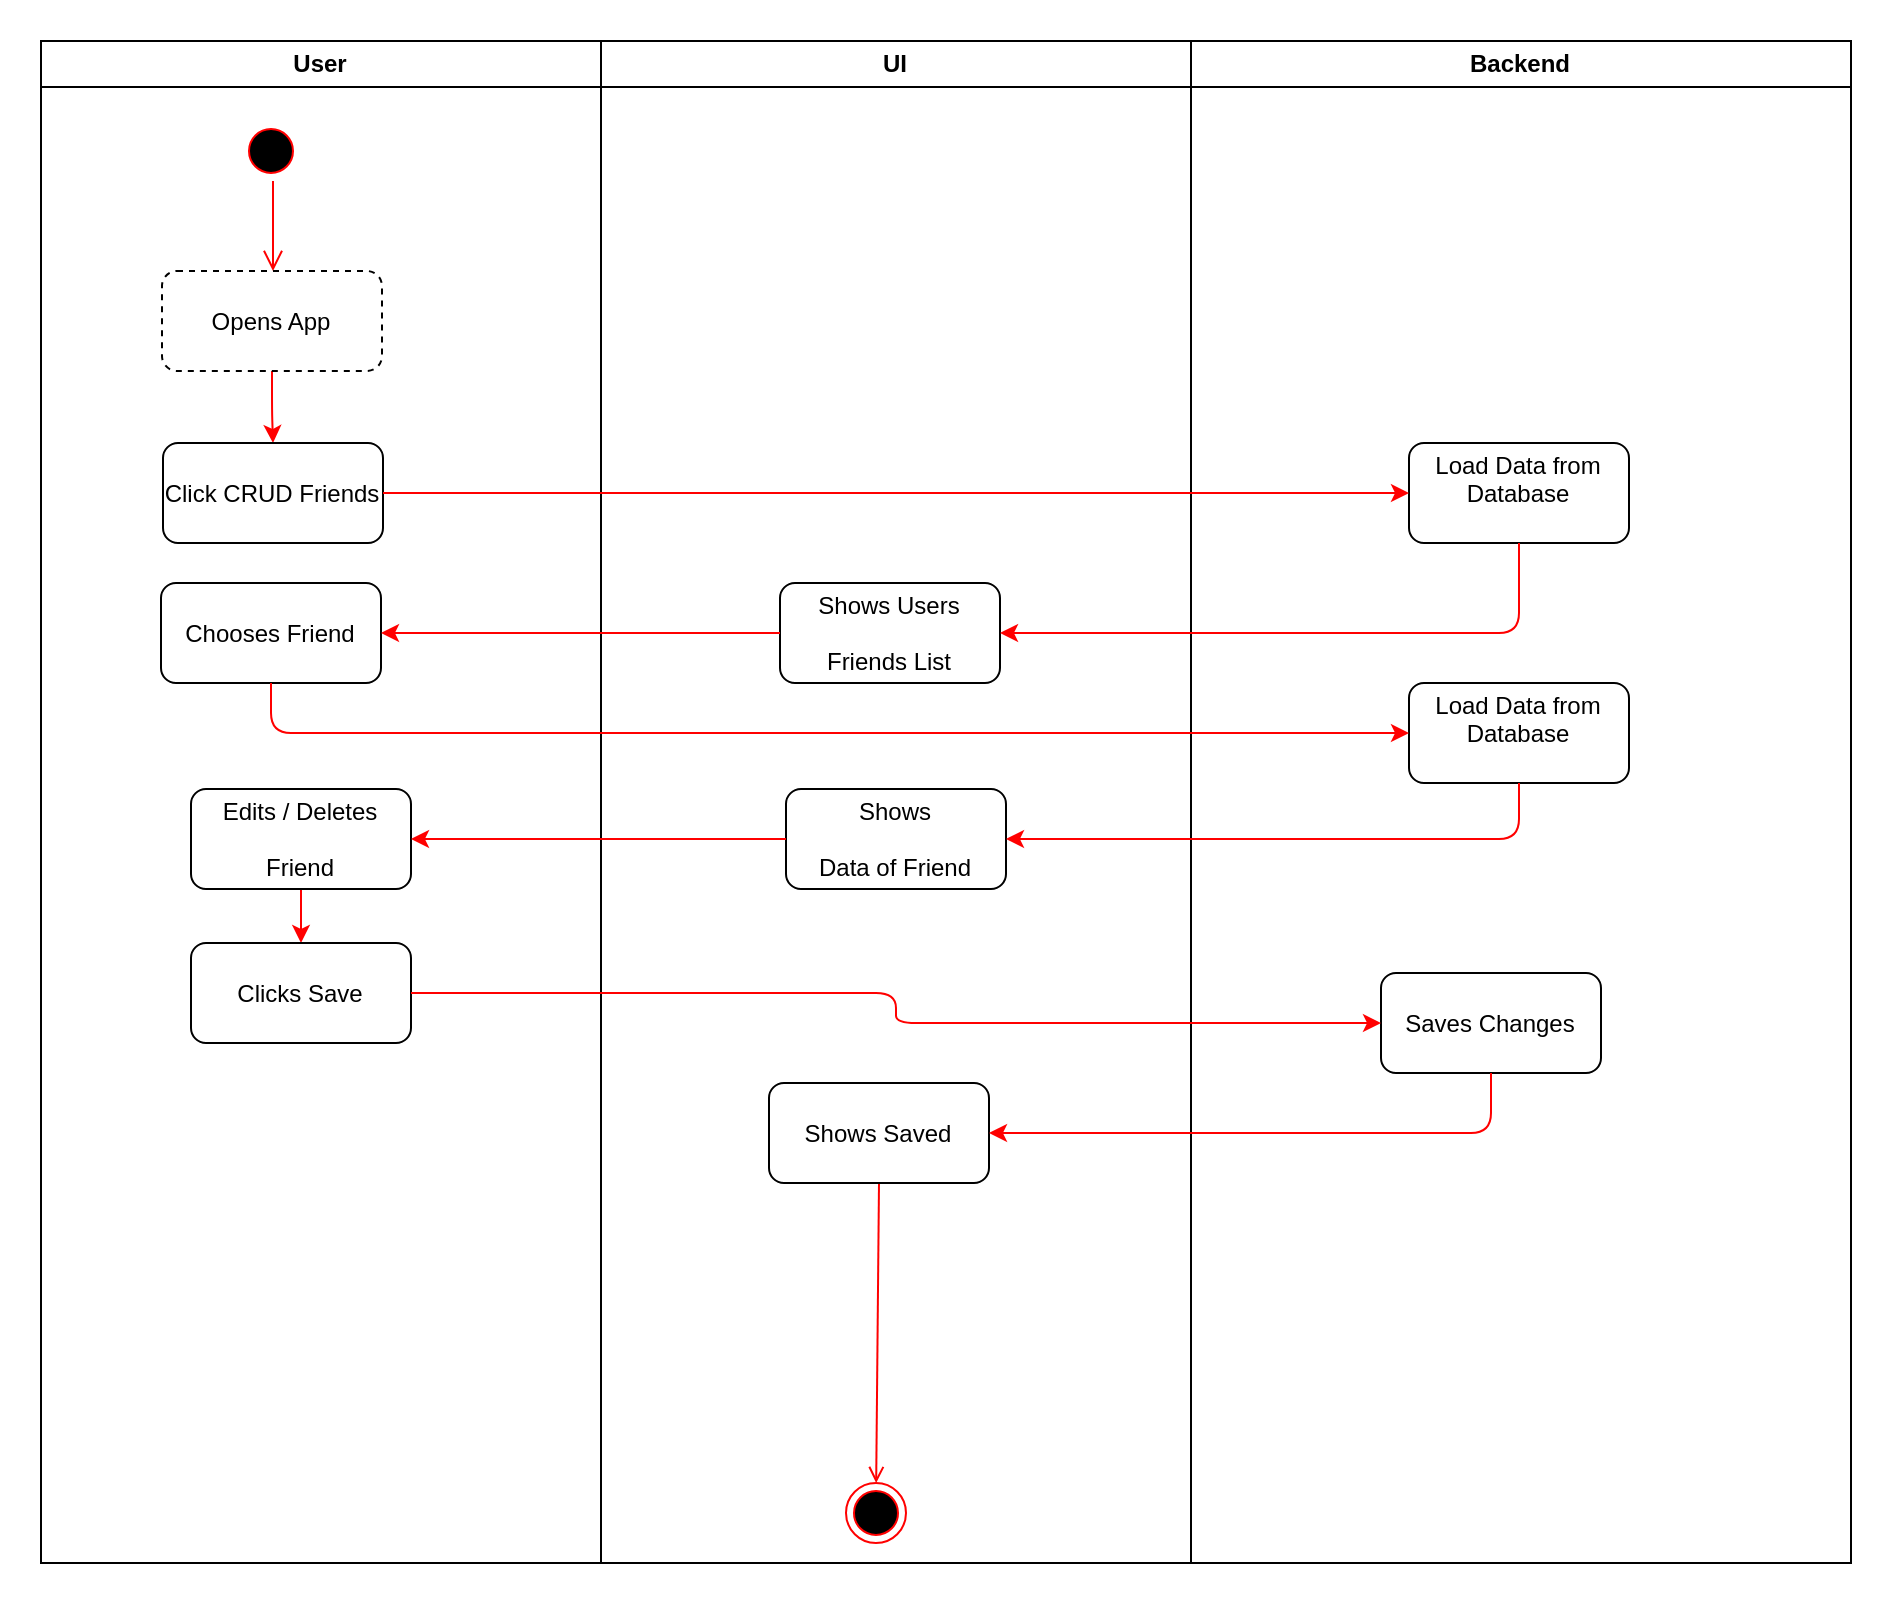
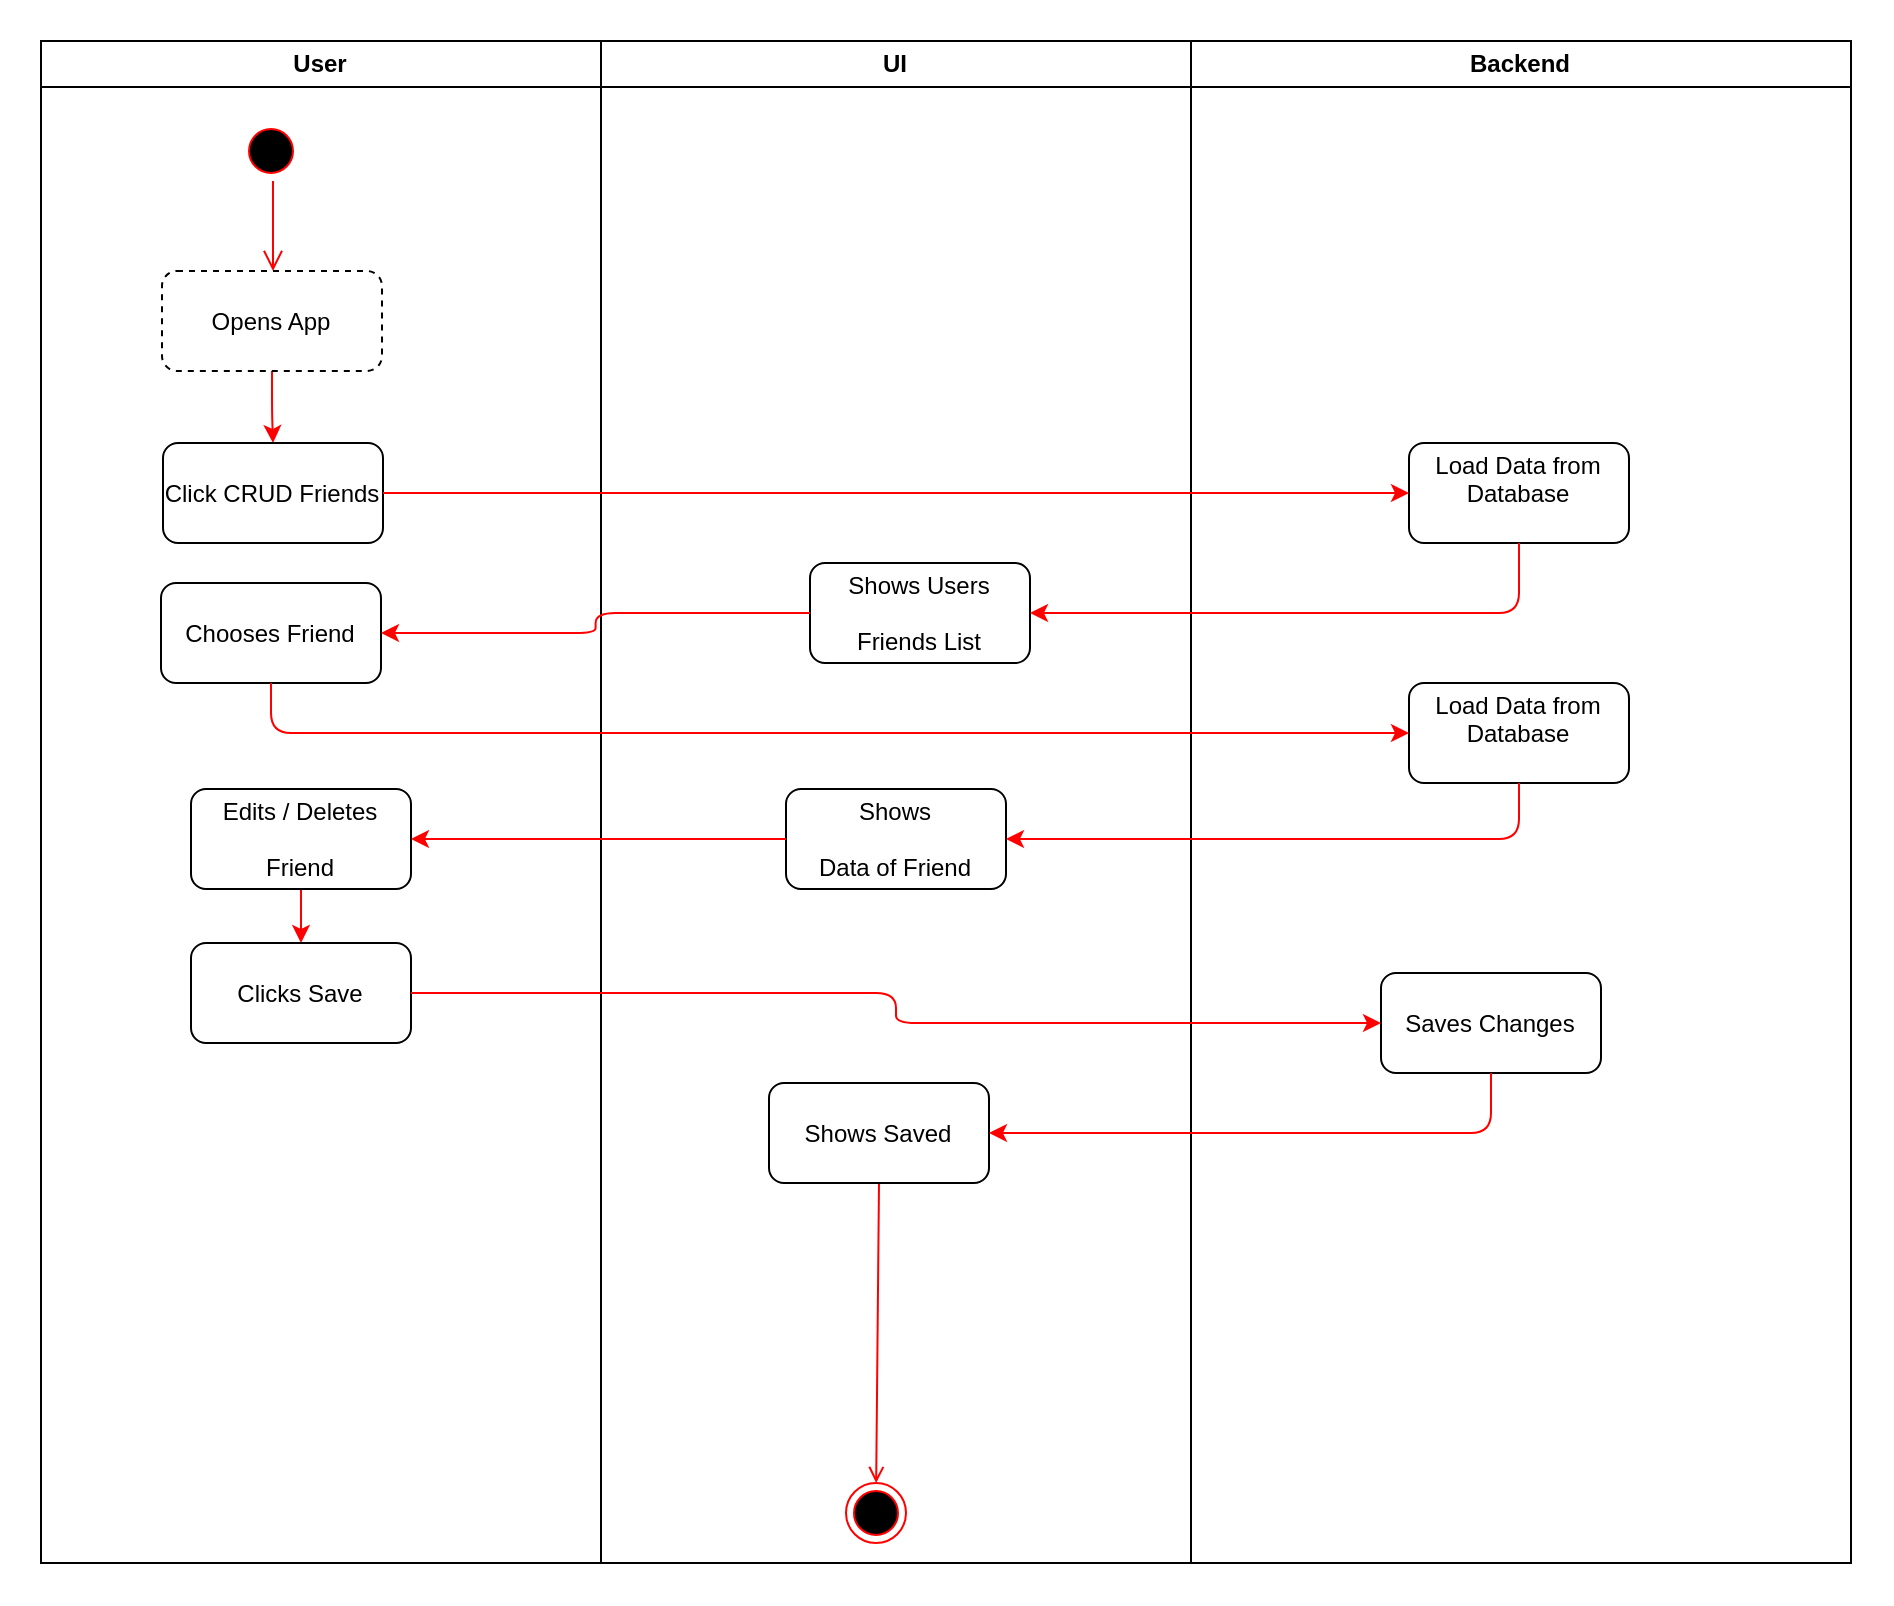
(890, 633) -> (920, 613)
